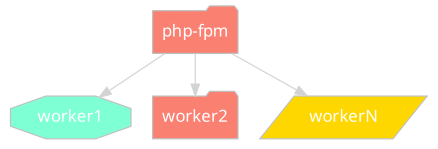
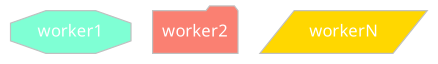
(195, 32) -> none
